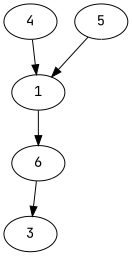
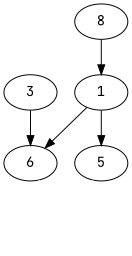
(30, 22) -> (101, 22)
(73, 53) -> (101, 123)
(35, 194) -> (30, 123)
